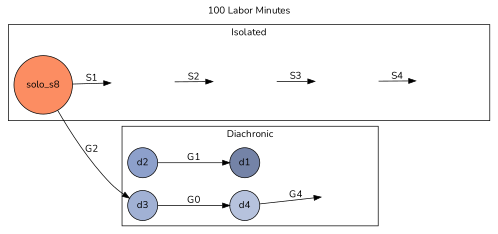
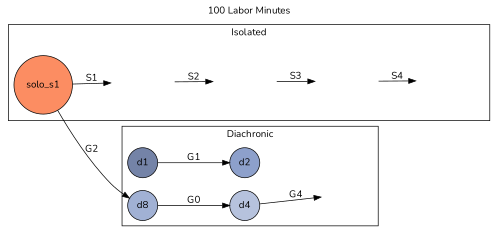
(43, 85) -> (43, 85)
(190, 163) -> (190, 163)
(143, 206) -> (143, 206)
